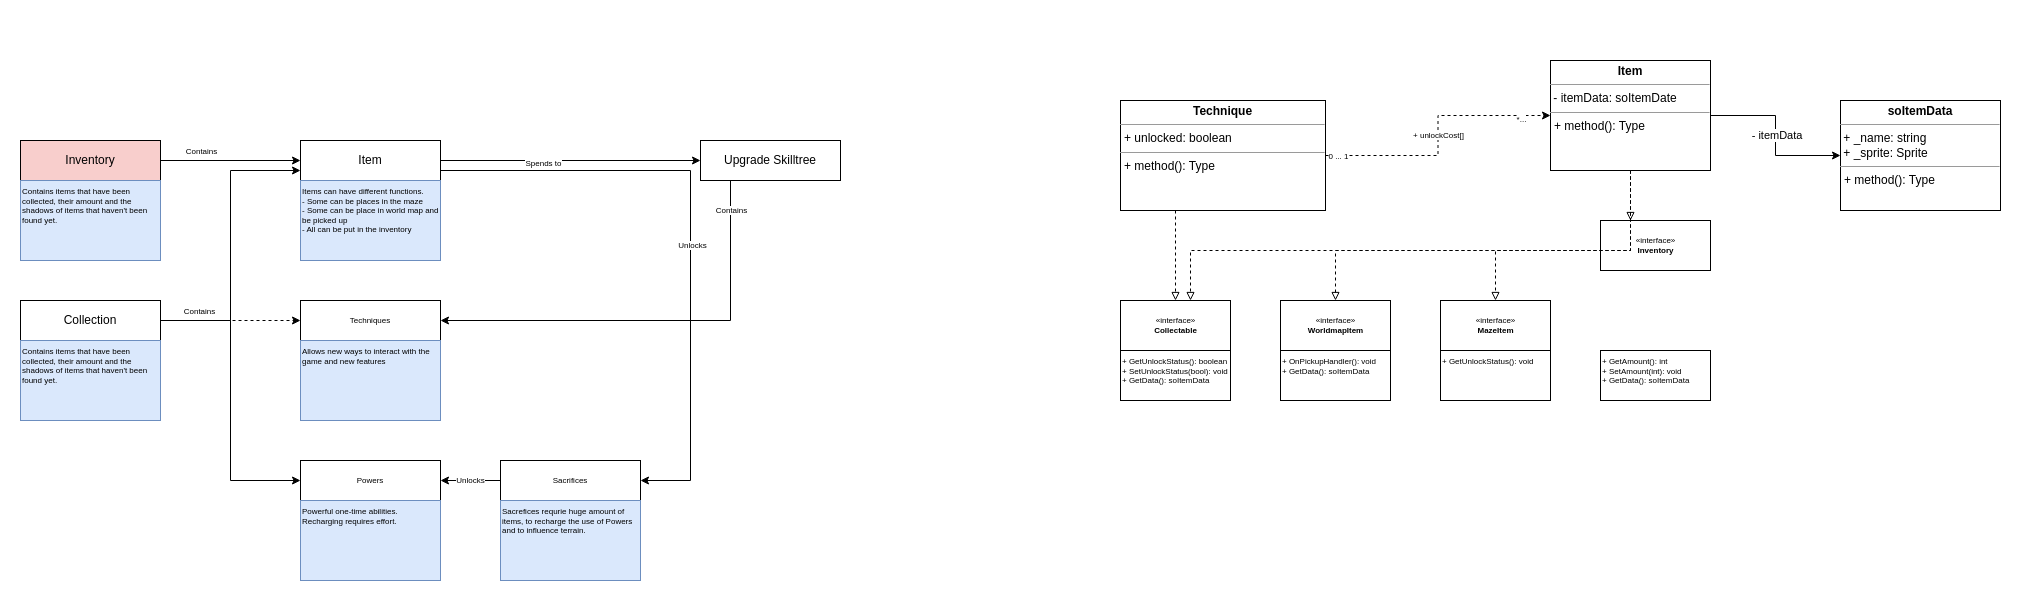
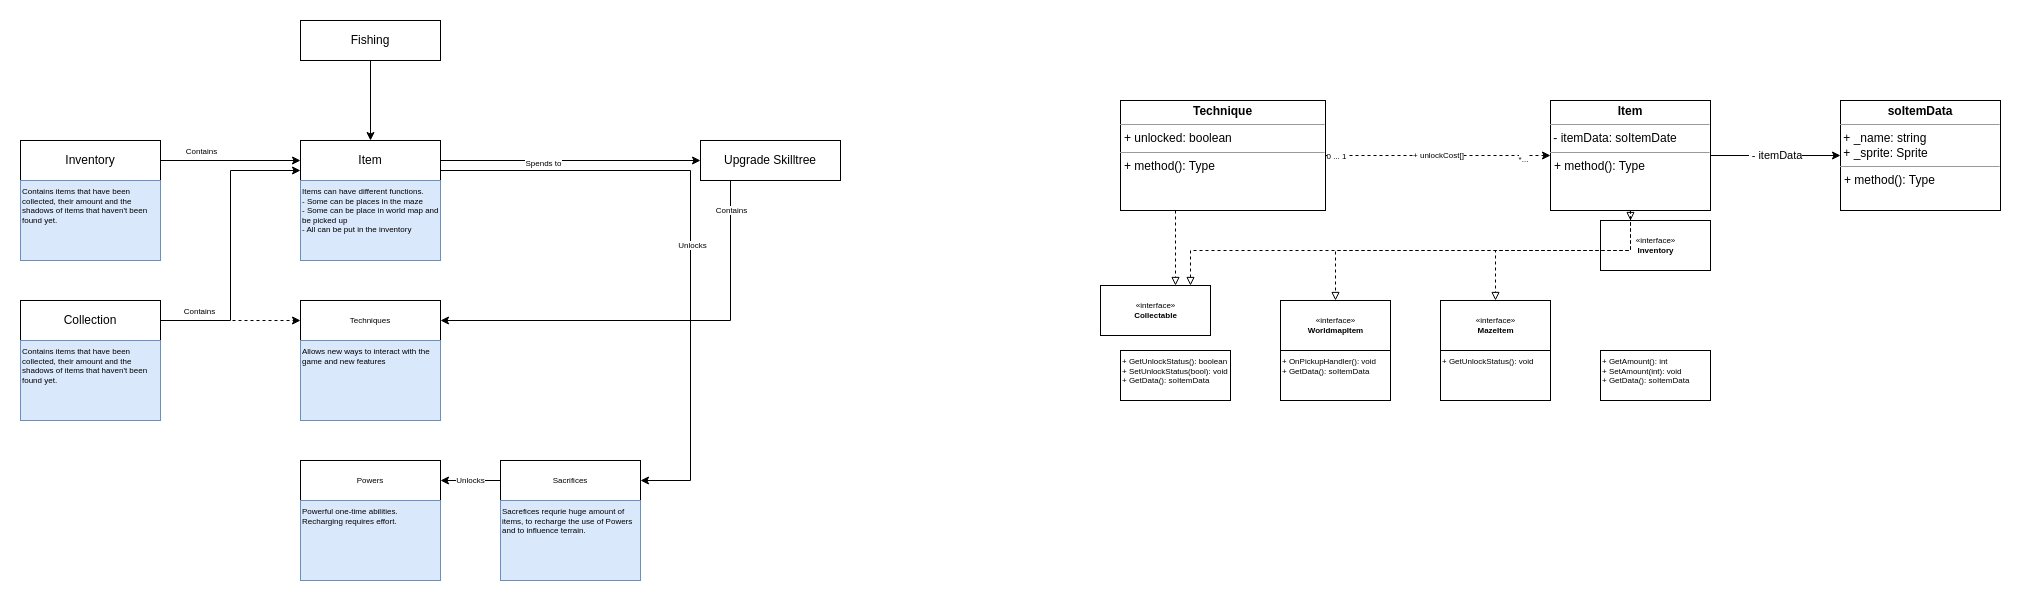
none -> (371, 41)
none -> (371, 97)
(1631, 116) -> (1631, 156)
(91, 161) -> (91, 161)
(1176, 326) -> (1156, 311)
(231, 433) -> none
